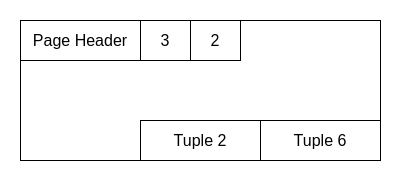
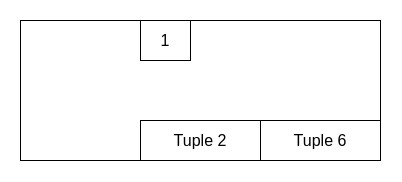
(81, 41) -> none
(166, 41) -> (166, 41)
(216, 41) -> none
